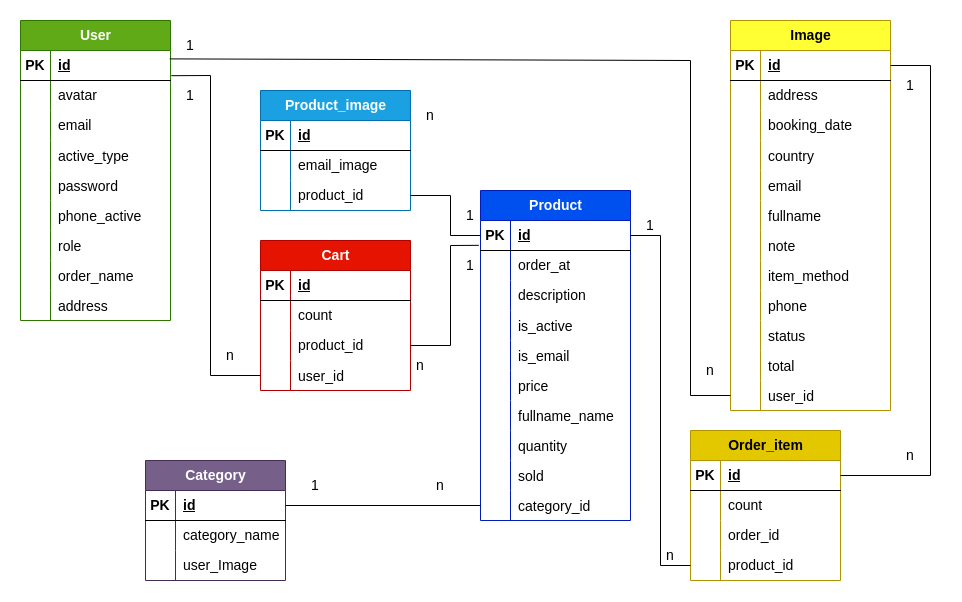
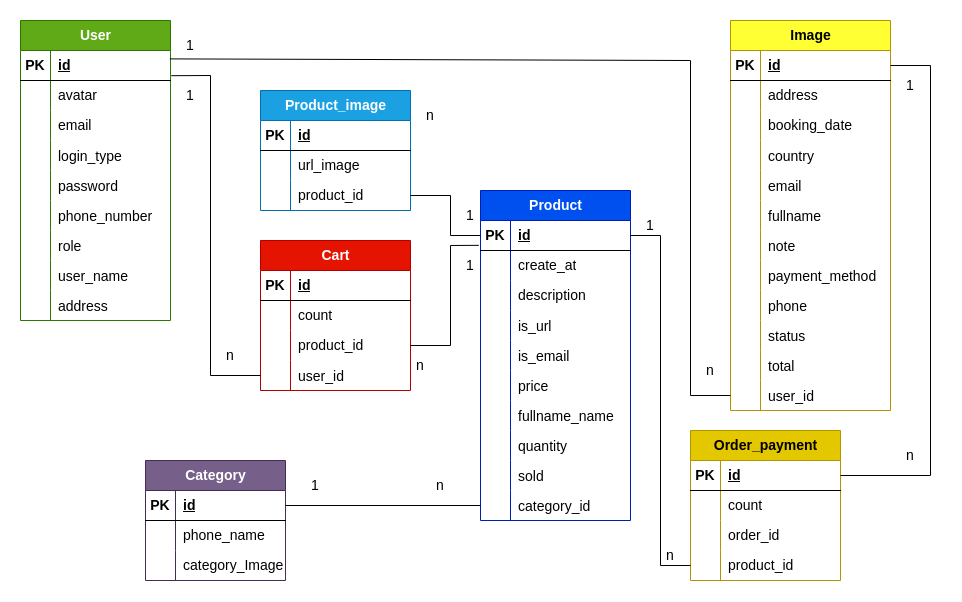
(99, 156) -> (94, 156)
(336, 166) -> (330, 166)
(103, 216) -> (105, 216)
(550, 266) -> (554, 266)
(97, 276) -> (93, 276)
(809, 276) -> (823, 276)
(550, 326) -> (538, 326)
(766, 446) -> (766, 446)
(234, 536) -> (223, 536)
(223, 566) -> (235, 566)
